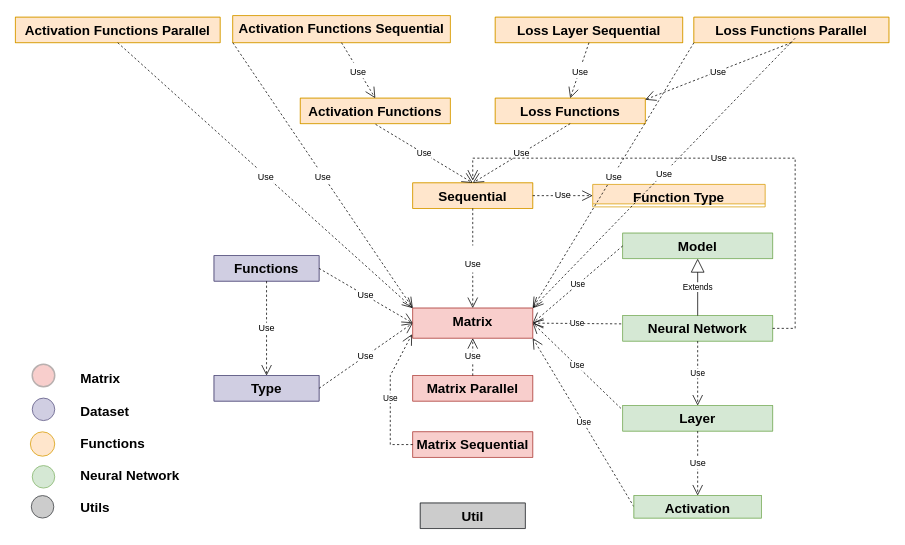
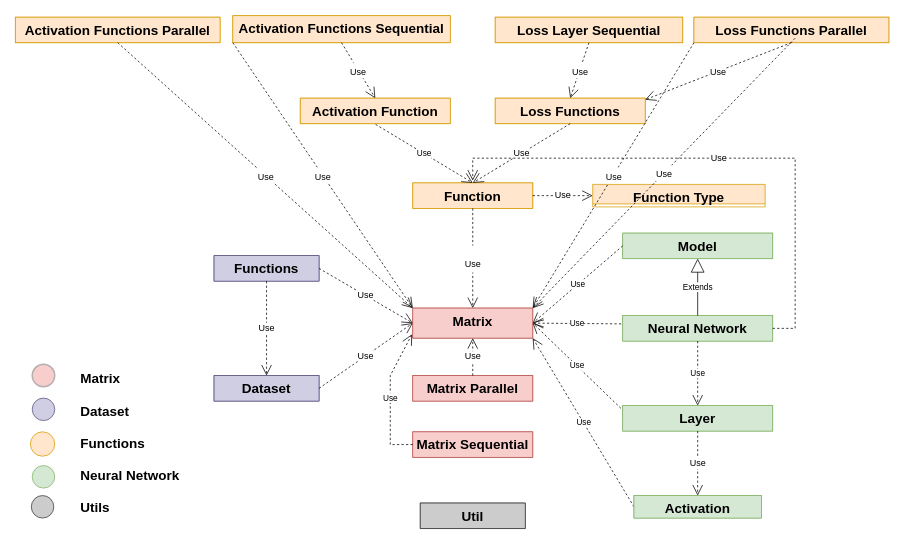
(375, 111) -> (375, 111)
(473, 196) -> (473, 196)
(266, 389) -> (266, 389)
